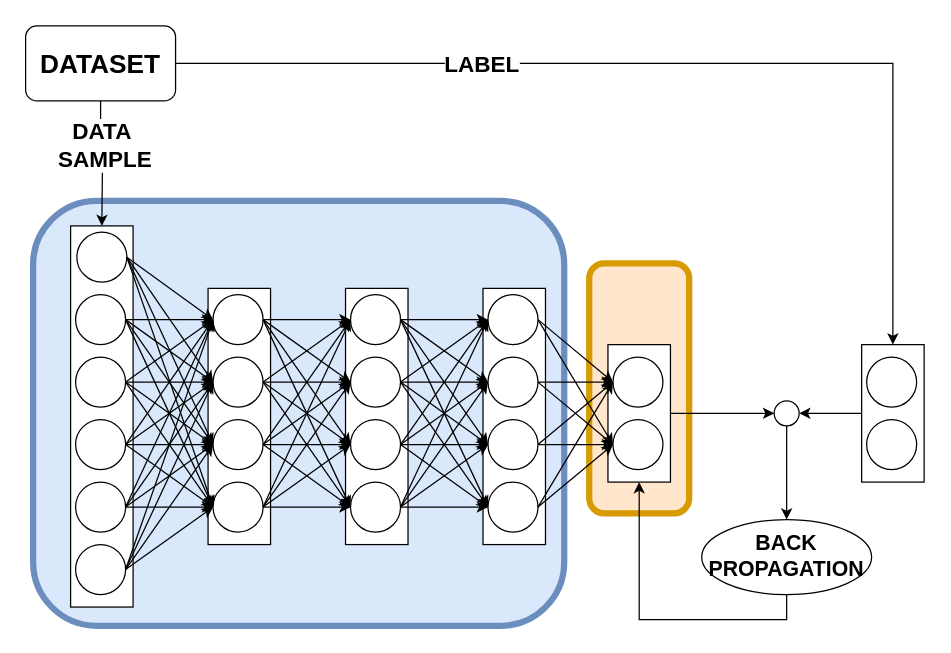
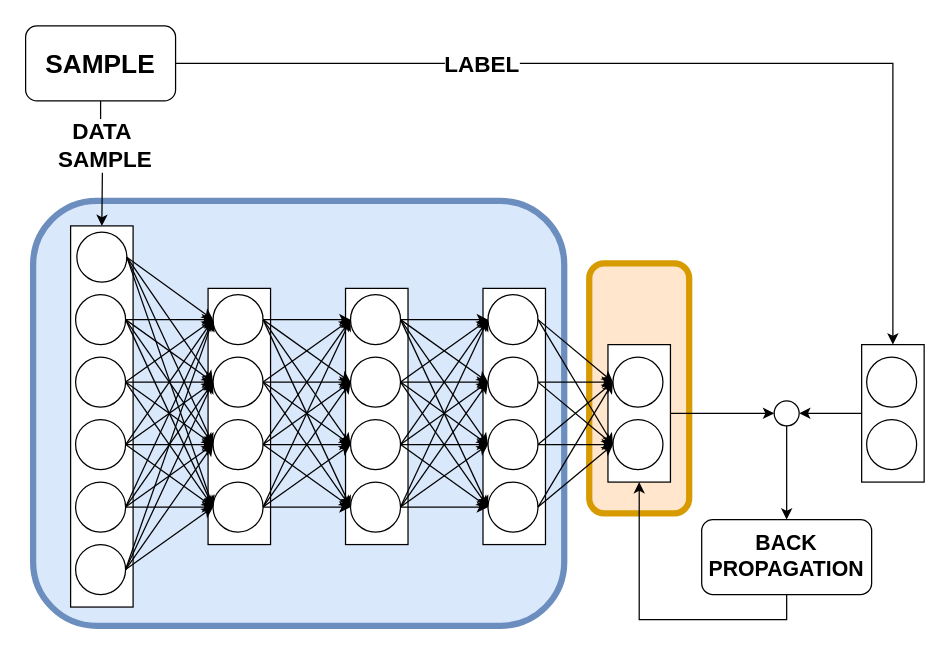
(101, 63) -> (101, 63)
(787, 557) -> (787, 557)
